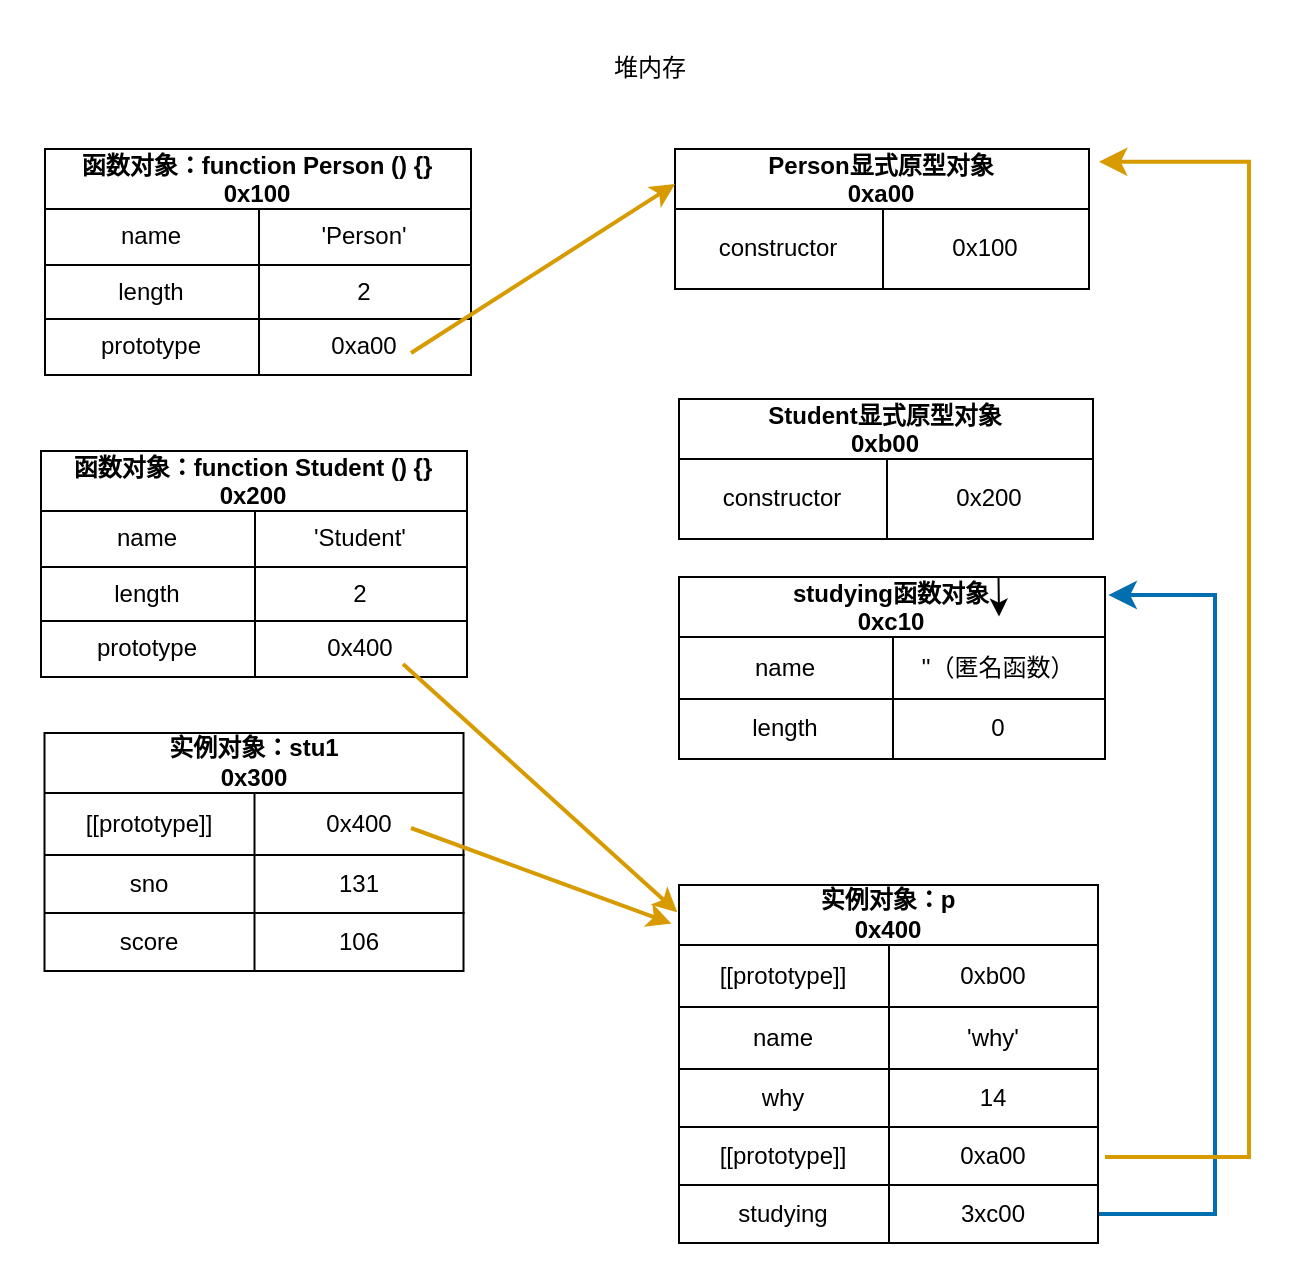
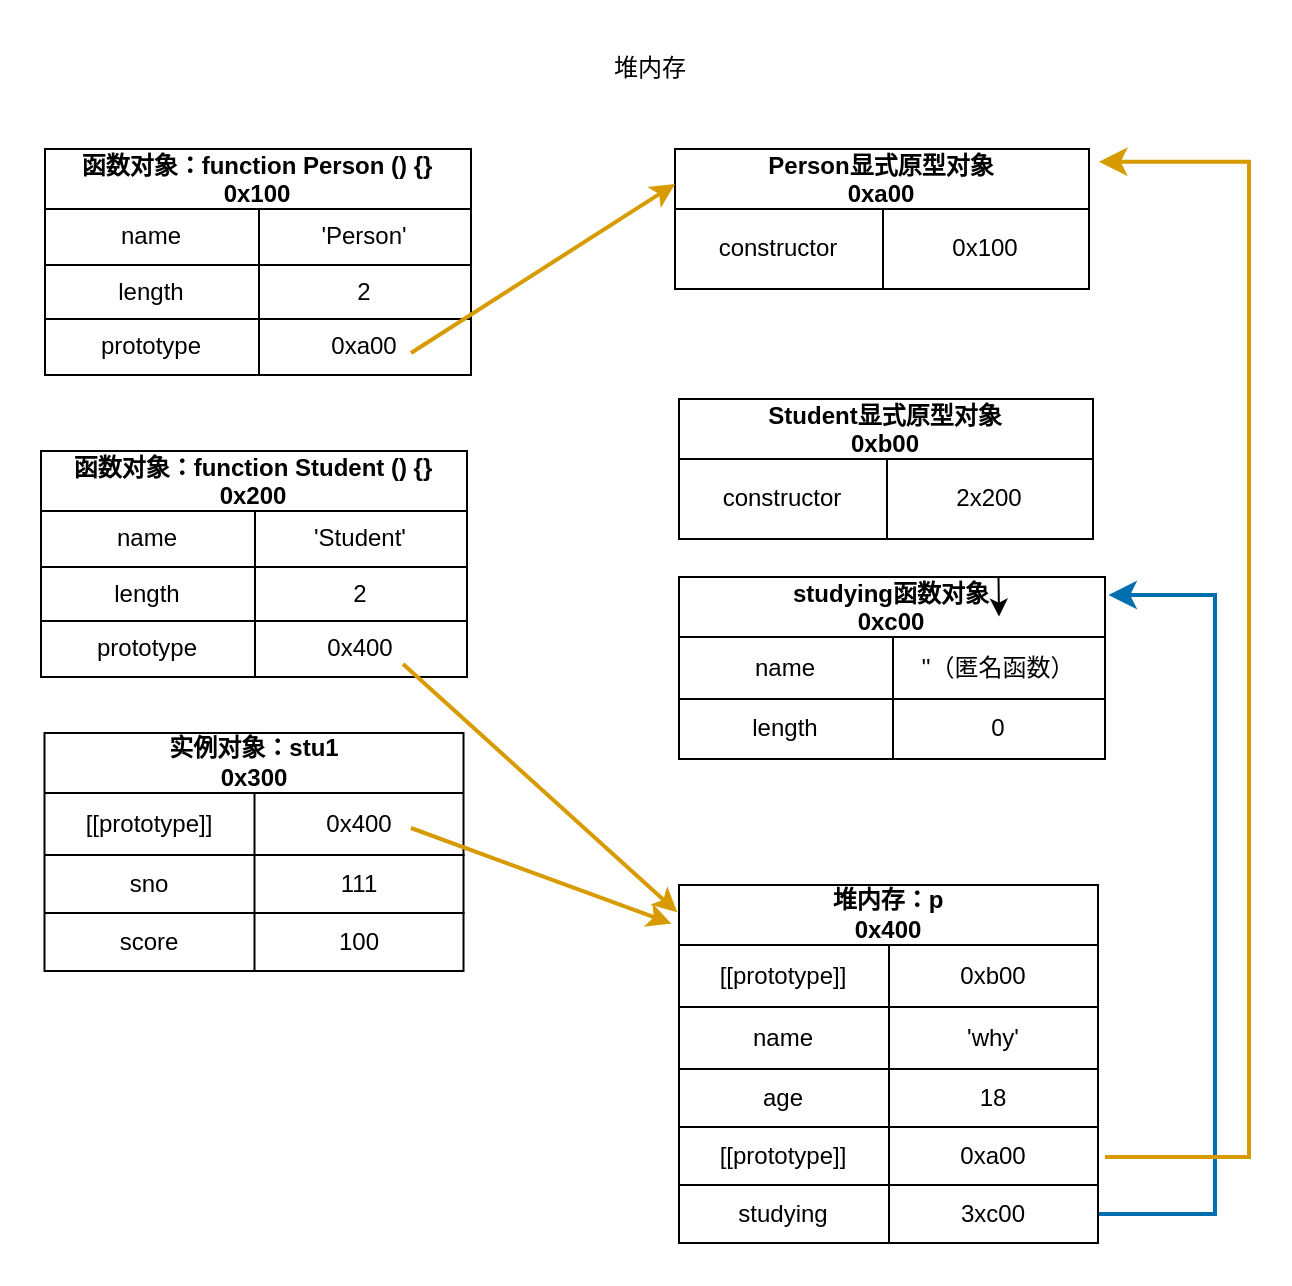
(990, 499) -> (990, 499)
(891, 594) -> (891, 594)
(360, 885) -> (360, 885)
(889, 915) -> (889, 915)
(360, 943) -> (360, 943)
(784, 1099) -> (784, 1099)
(994, 1099) -> (994, 1099)
